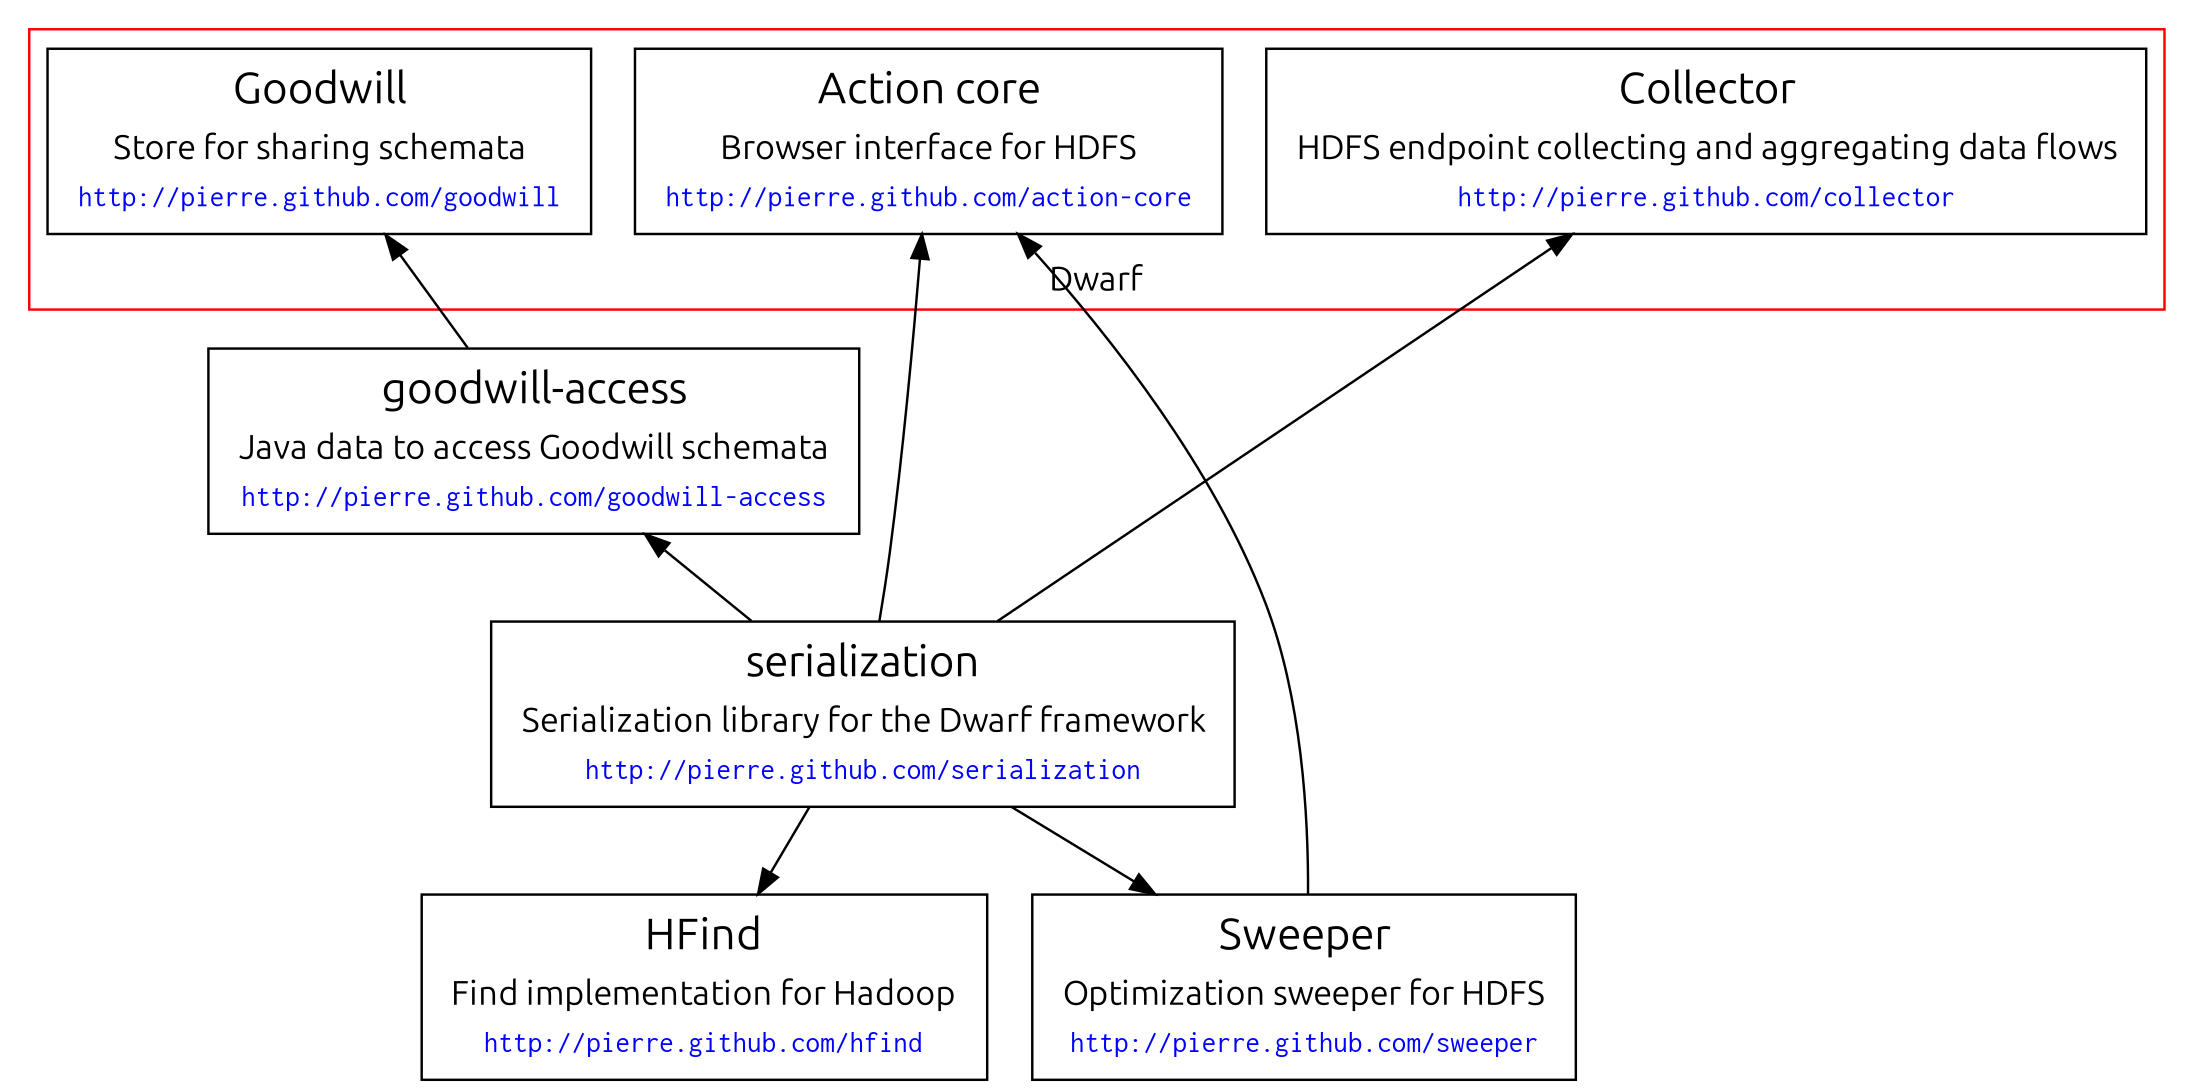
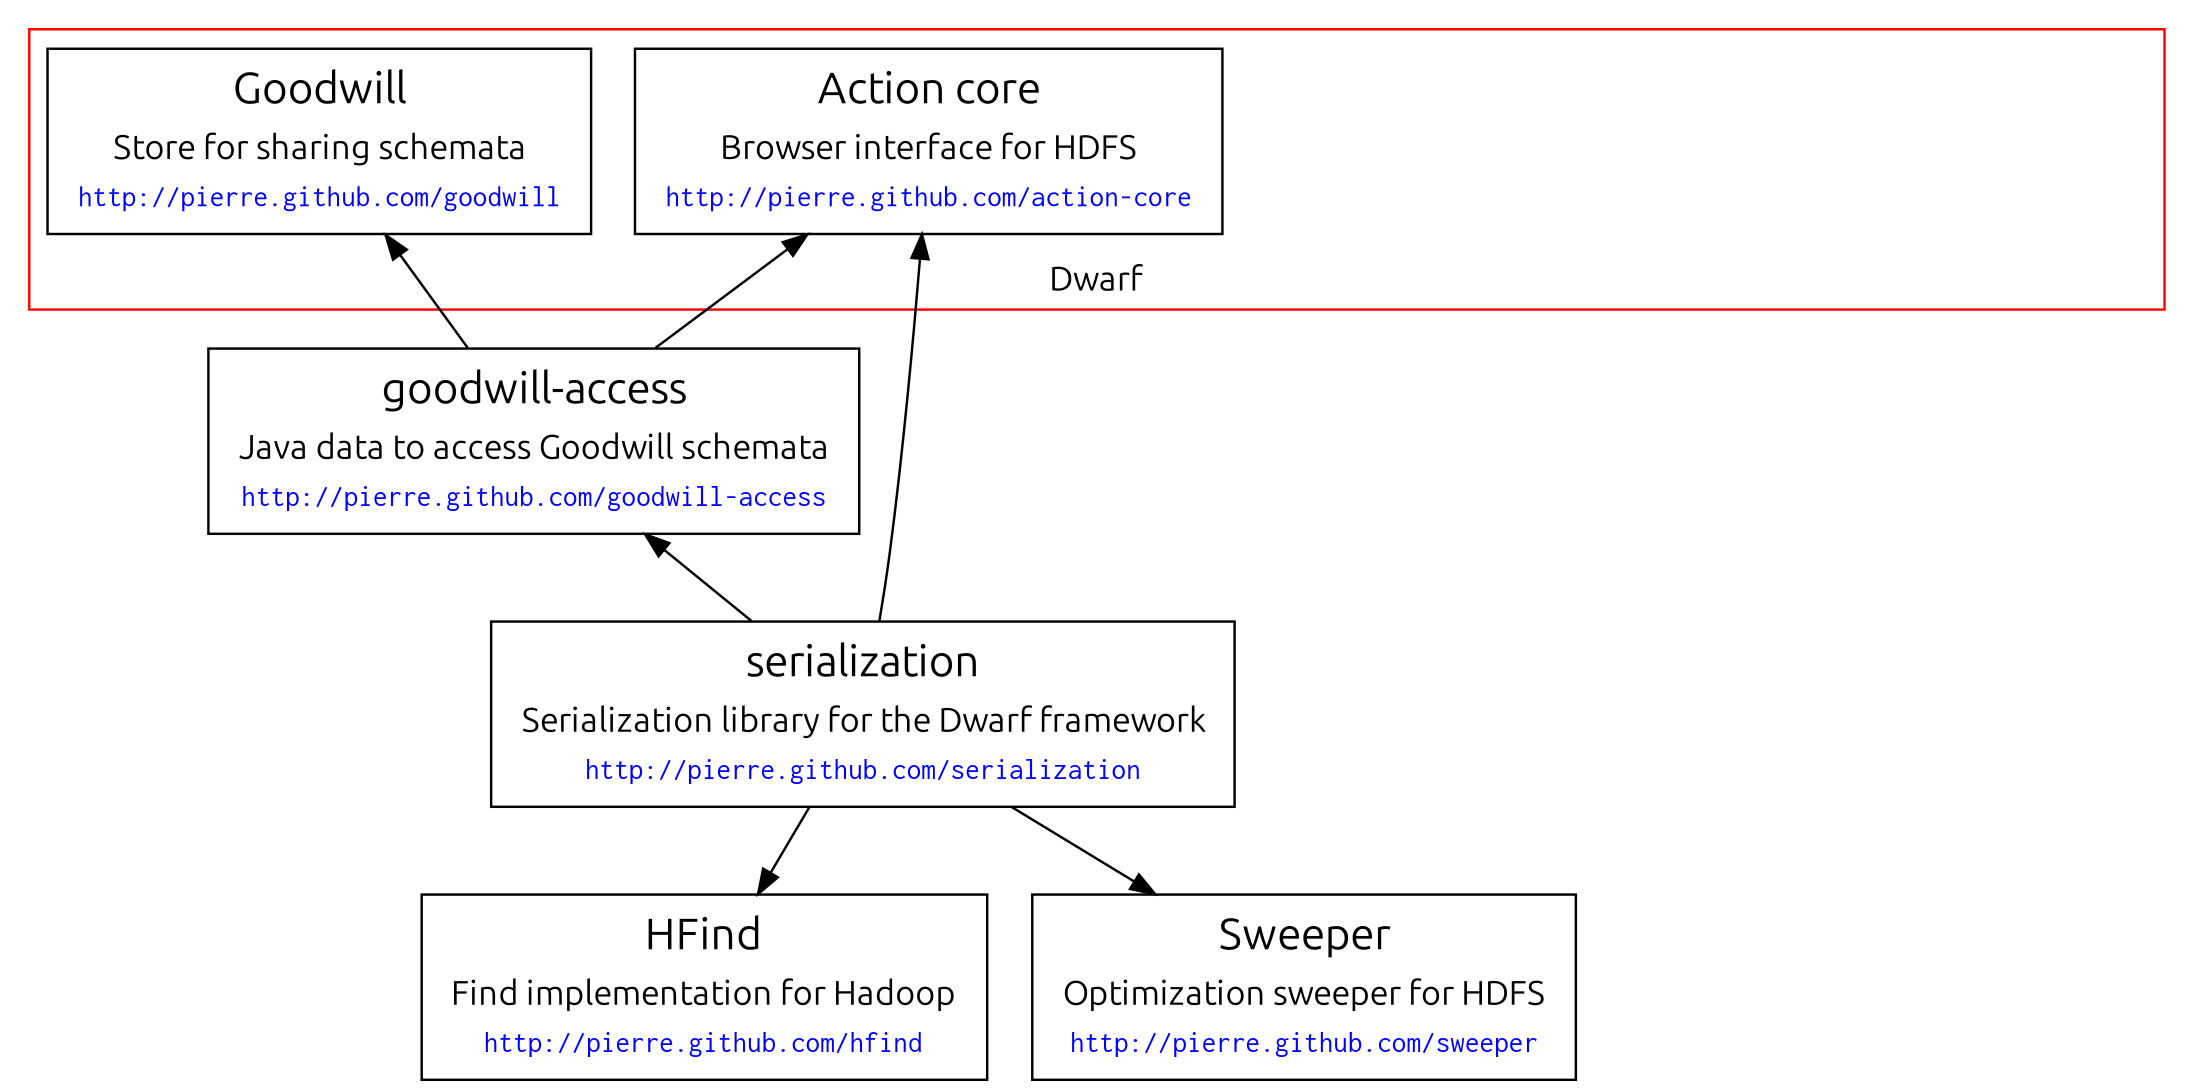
(1706, 141) -> none
(1240, 546) -> (728, 293)
